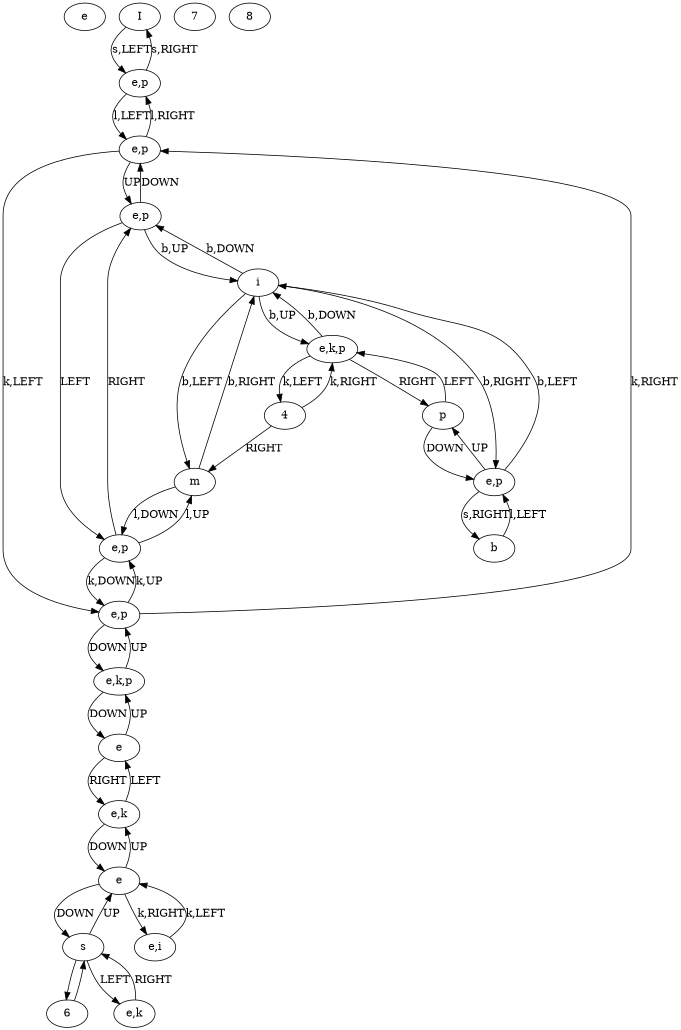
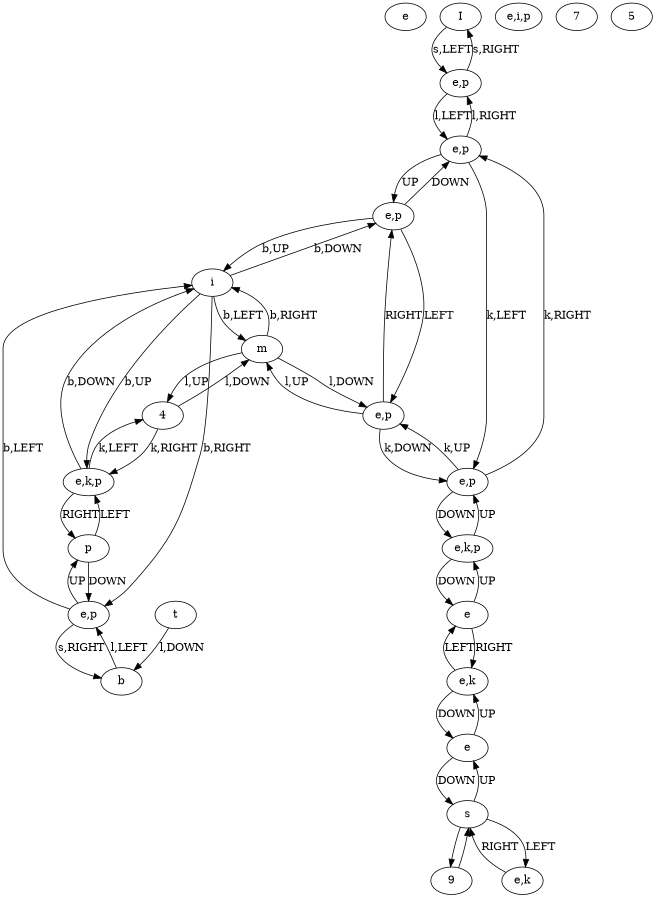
(250, 17) -> none
none -> (519, 17)
none -> (632, 17)
none -> (201, 366)
(264, 449) -> (247, 382)
none -> (176, 615)
(155, 947) -> none
(67, 1014) -> (451, 881)
